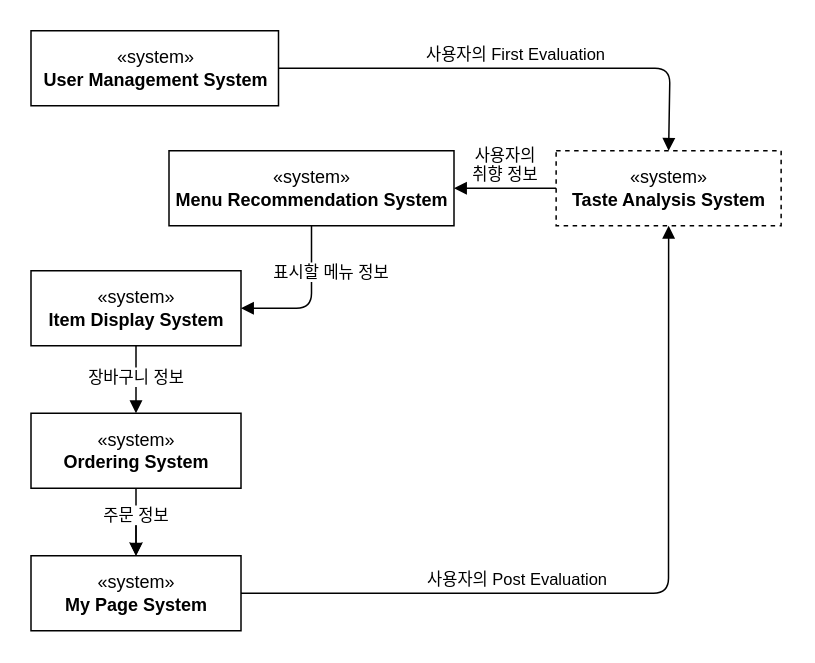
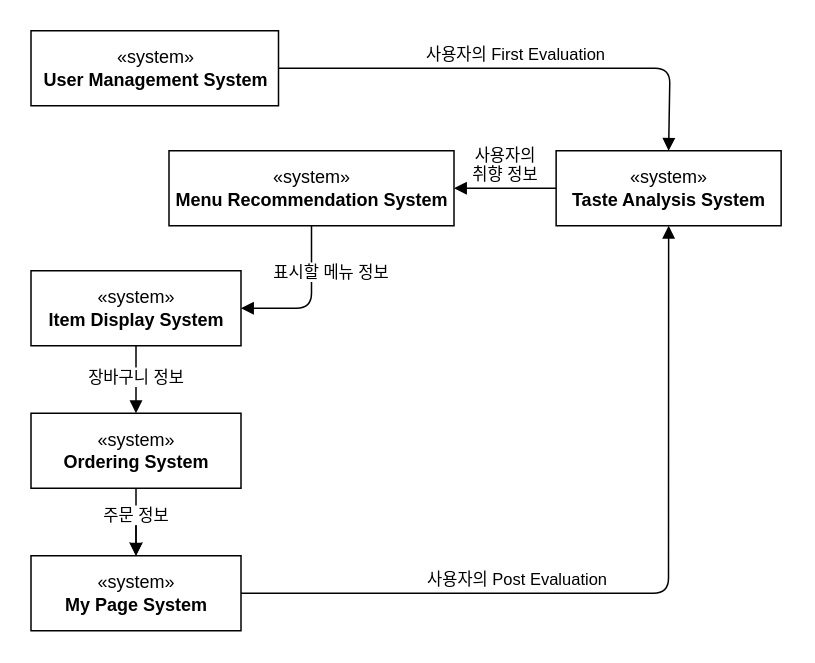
(668, 188) -> (668, 188)
